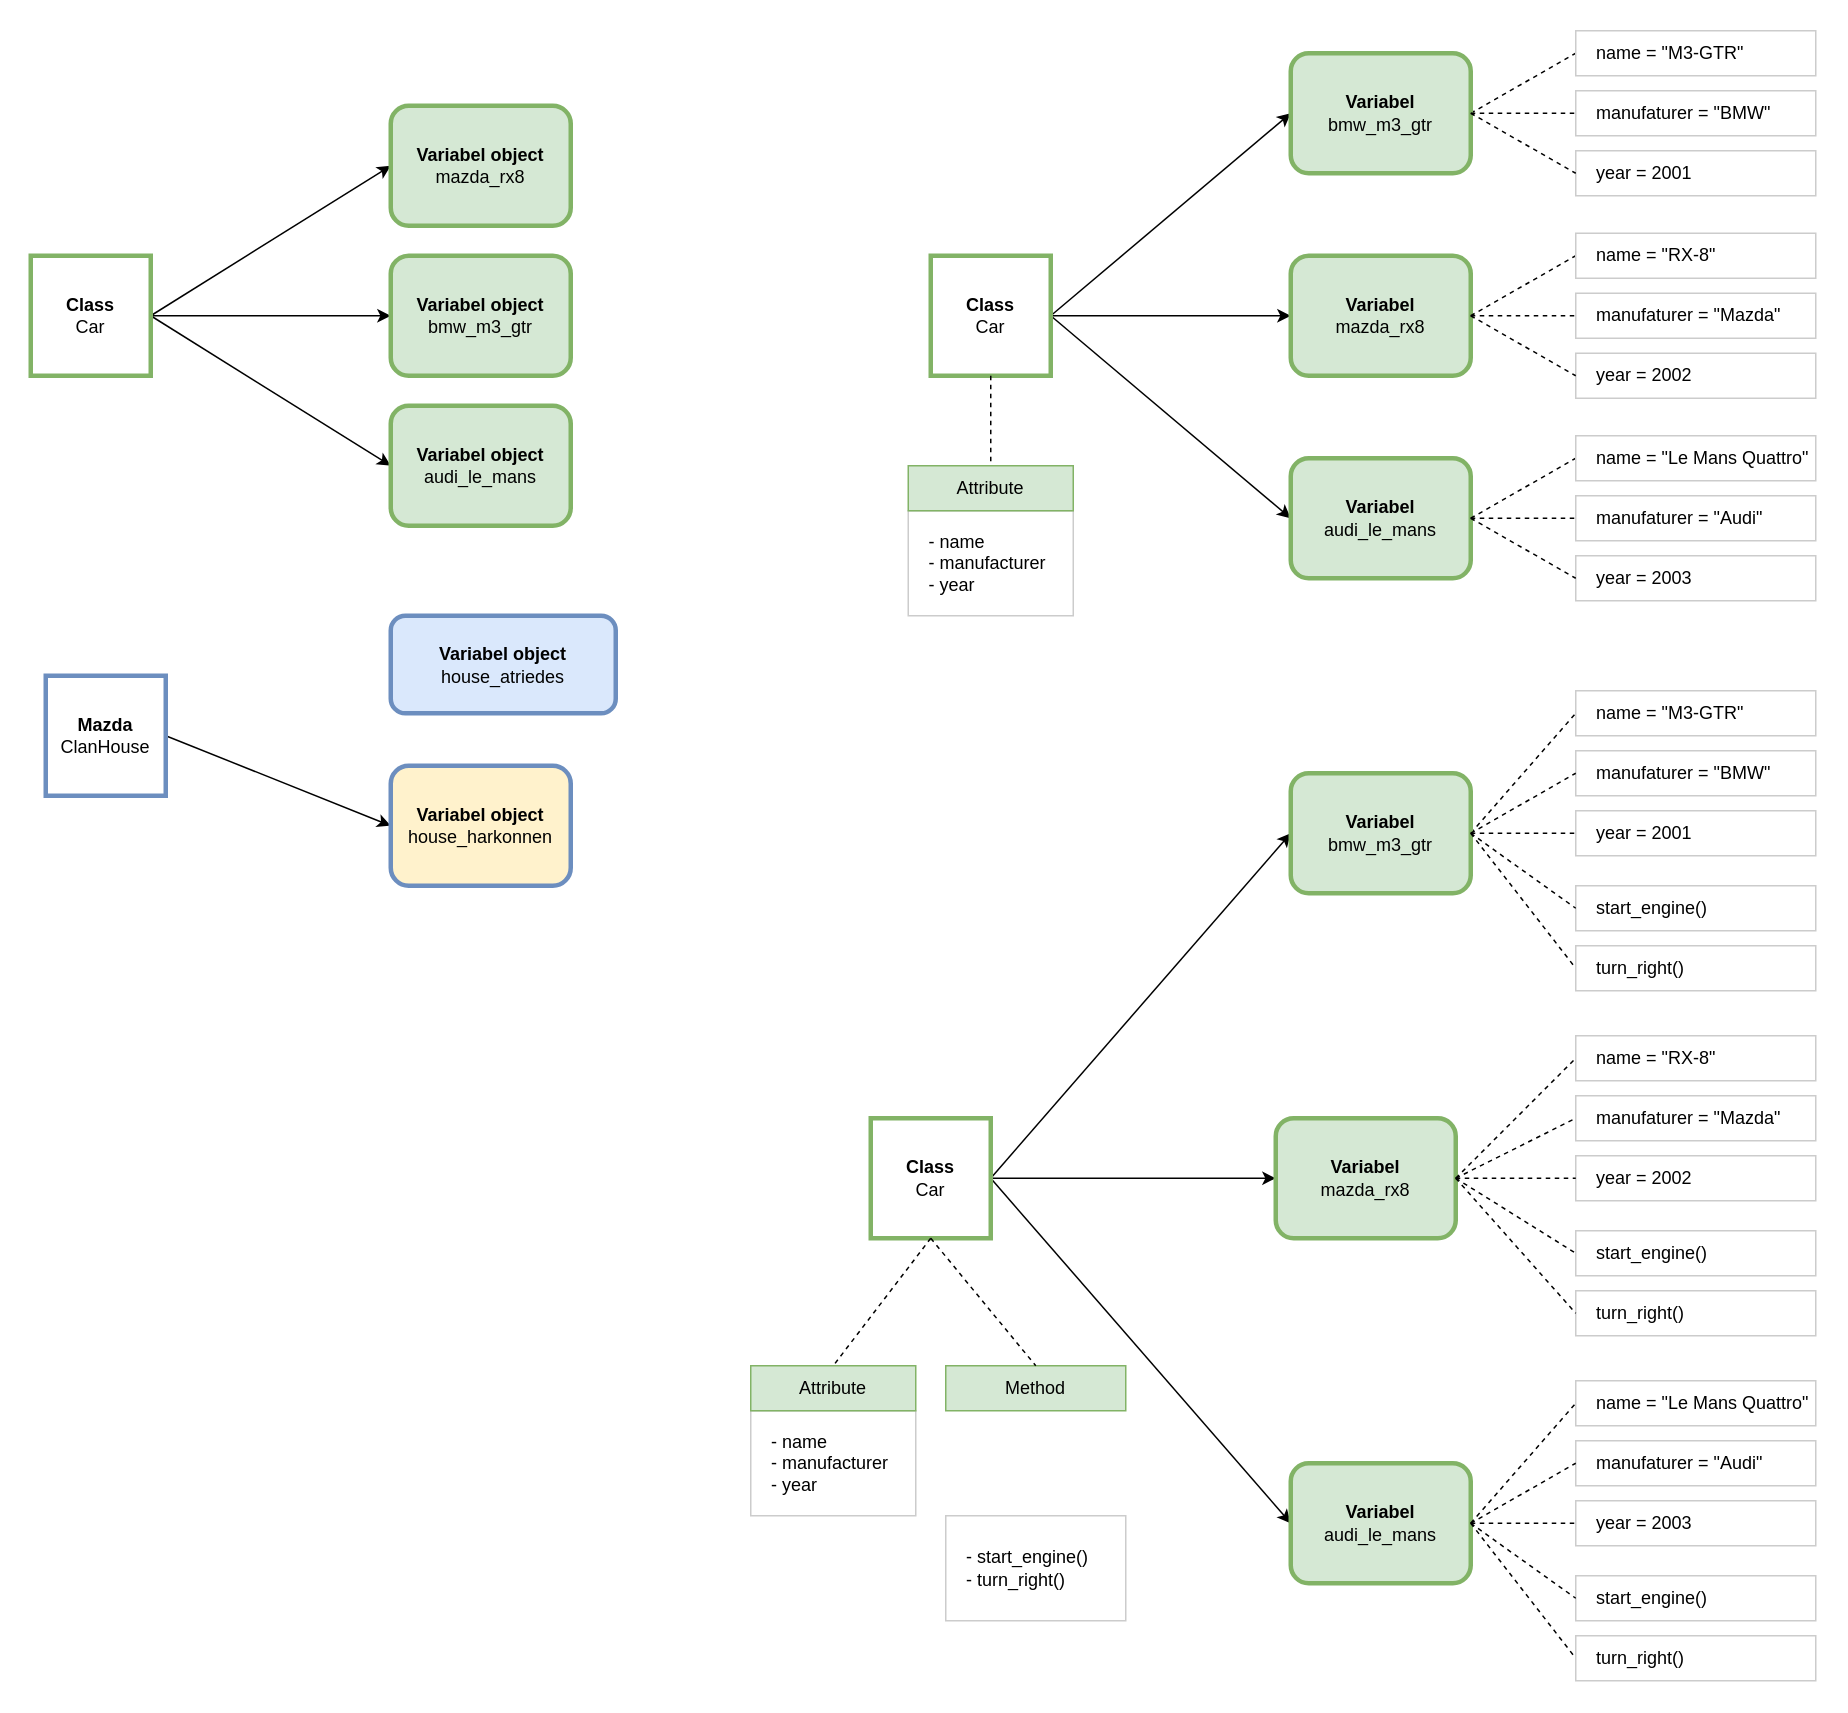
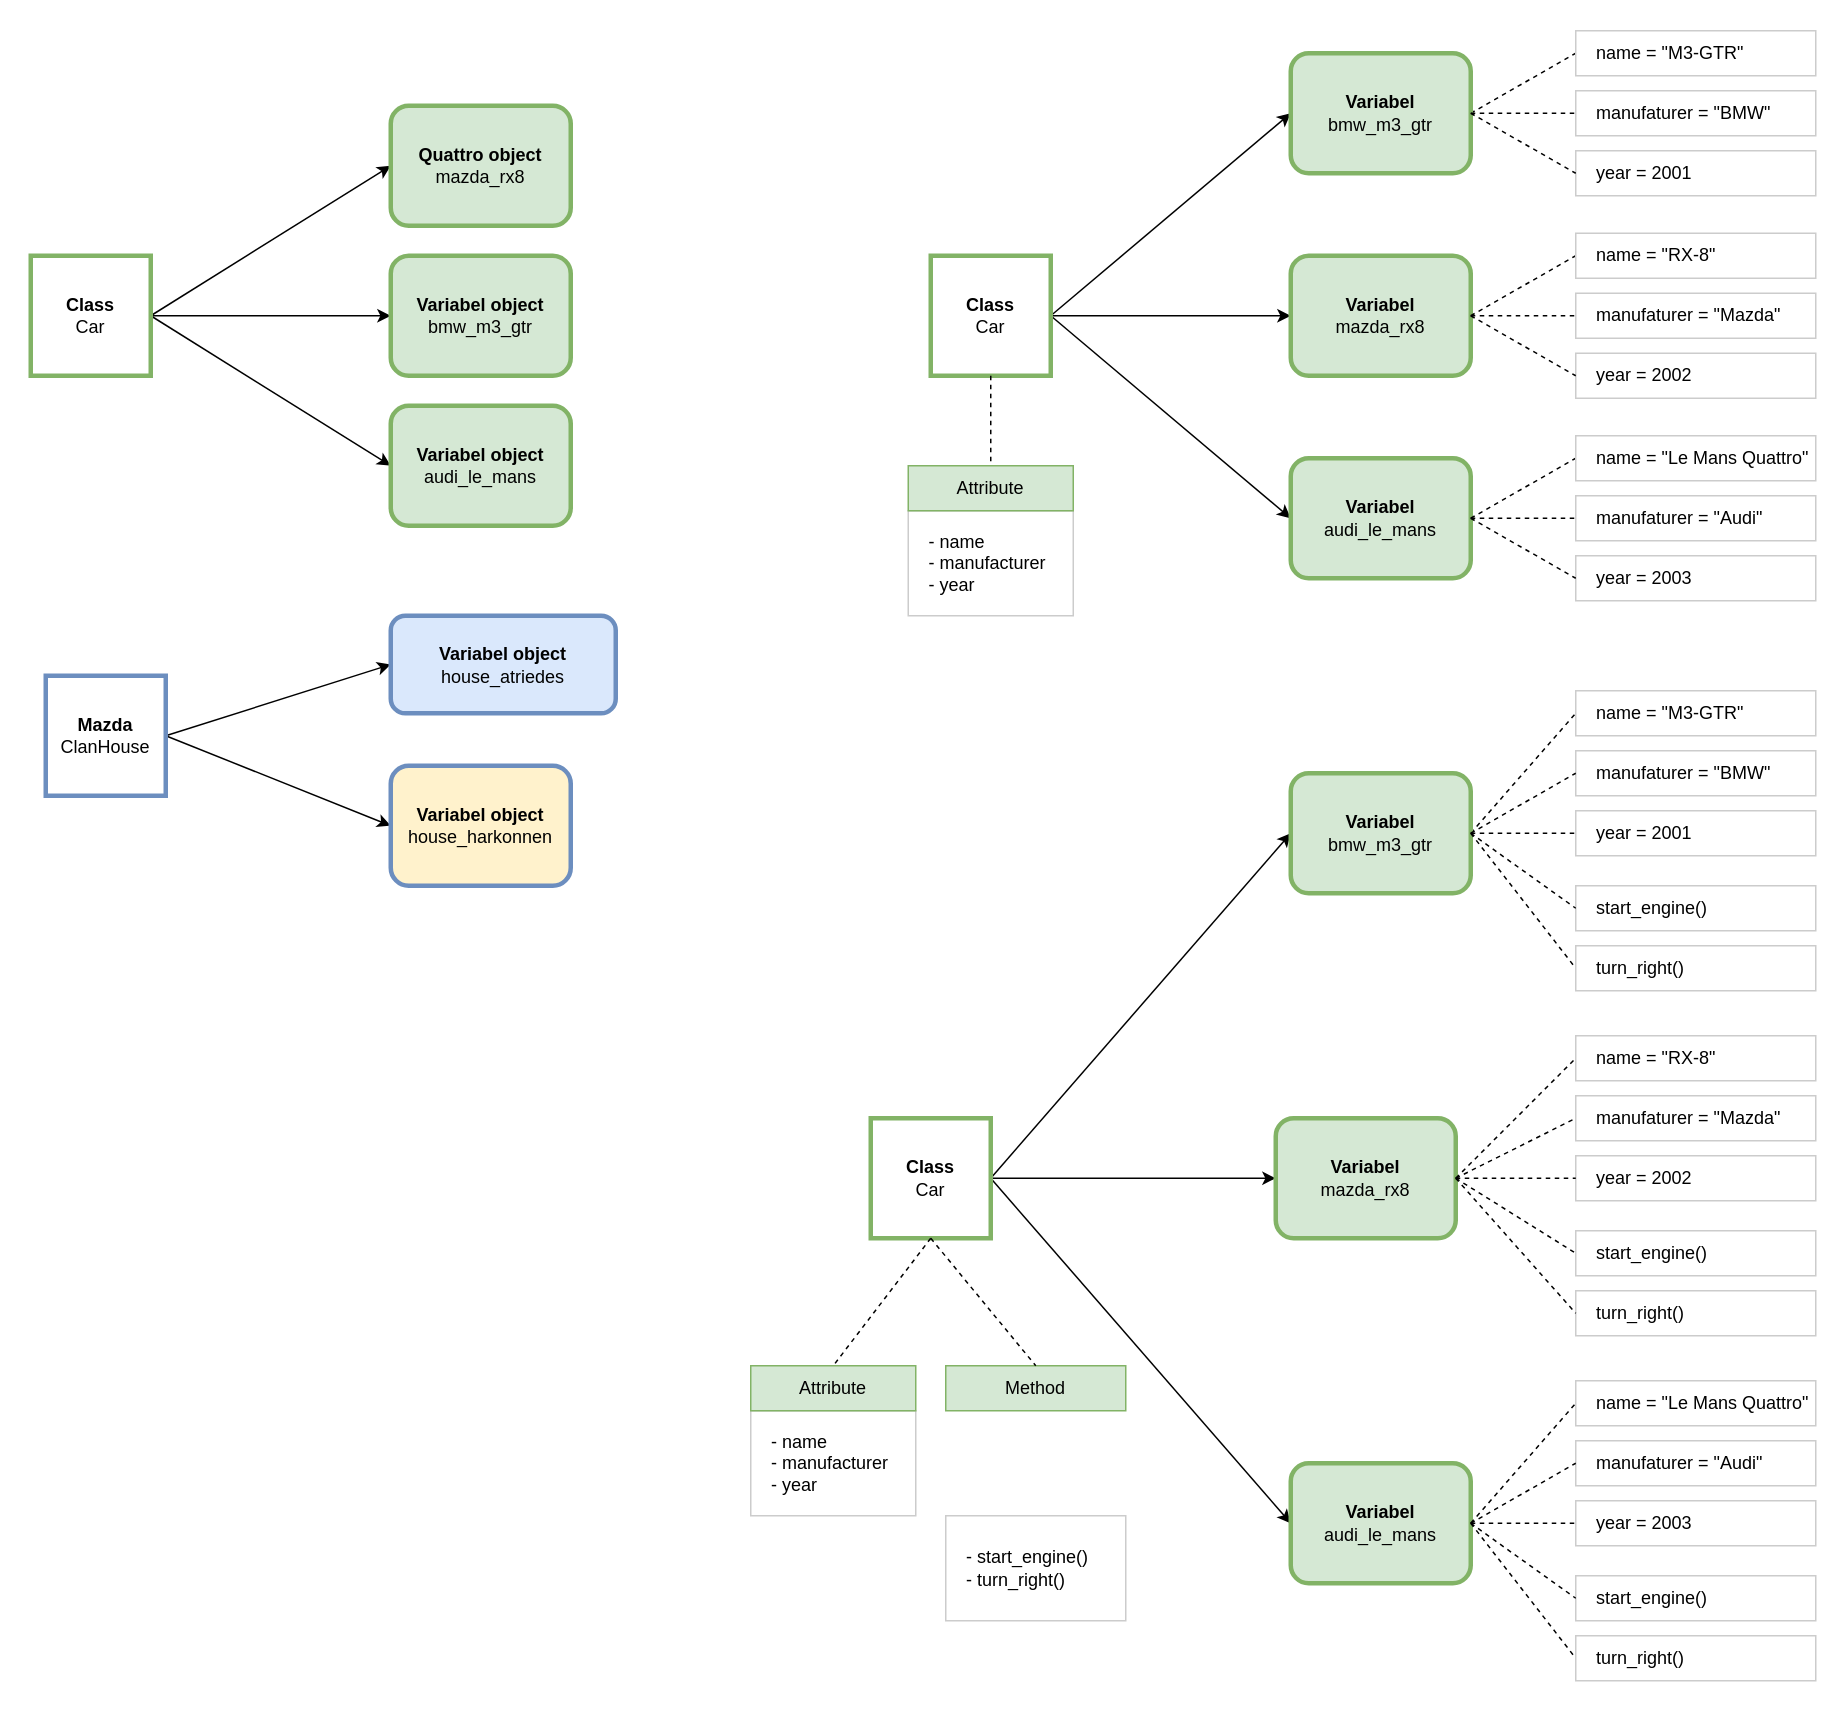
(481, 166) -> (481, 166)
none -> (275, 701)
